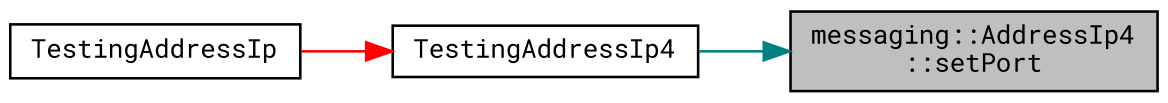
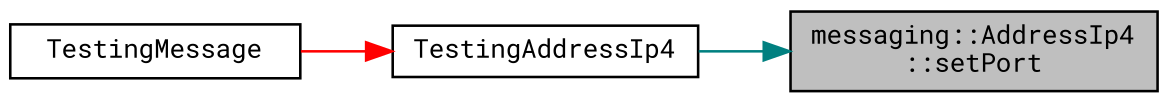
(155, 51) -> (155, 51)
